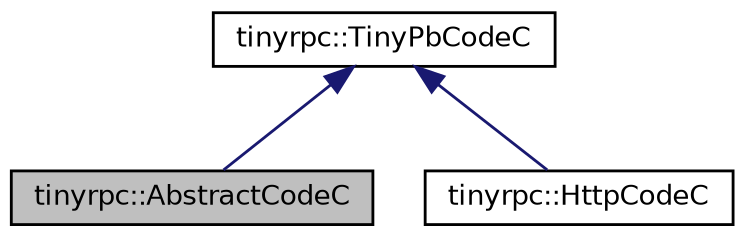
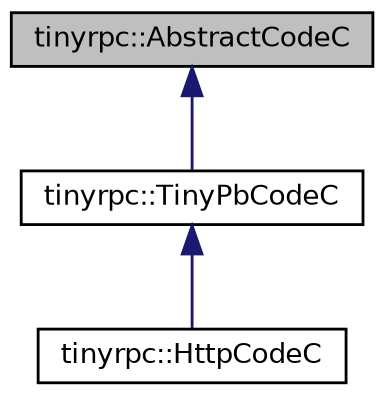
(277, 127) -> (192, 133)
